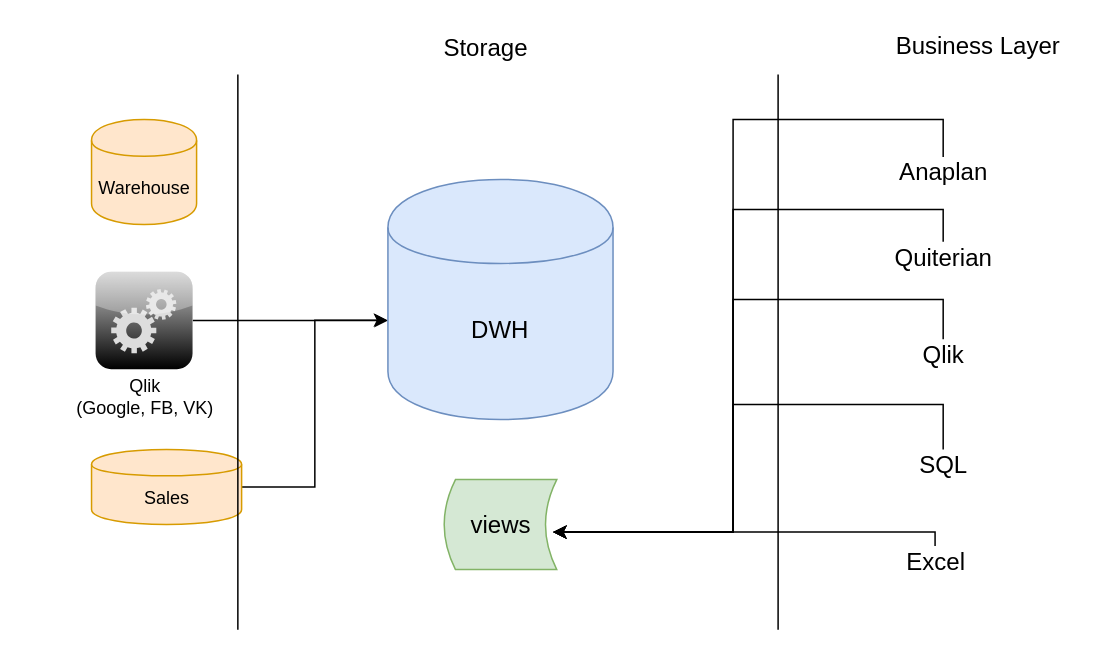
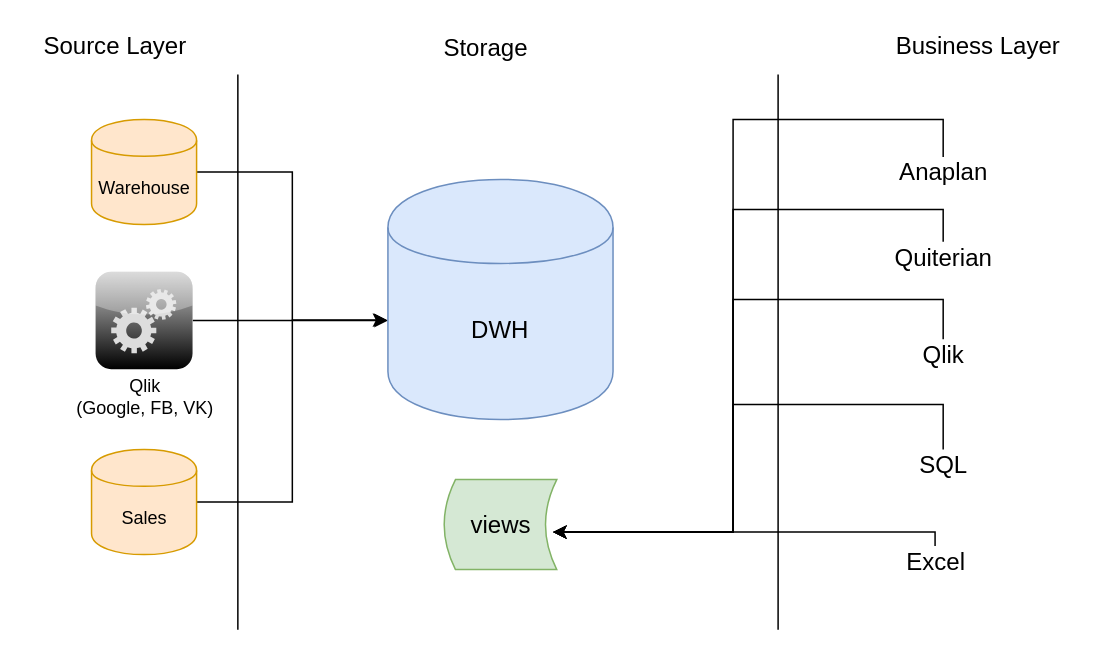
none -> (114, 46)
none -> (292, 197)
(167, 487) -> (144, 502)
